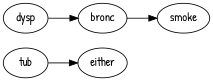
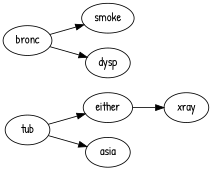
(59, 18) -> (64, 51)
none -> (186, 108)
none -> (108, 152)
